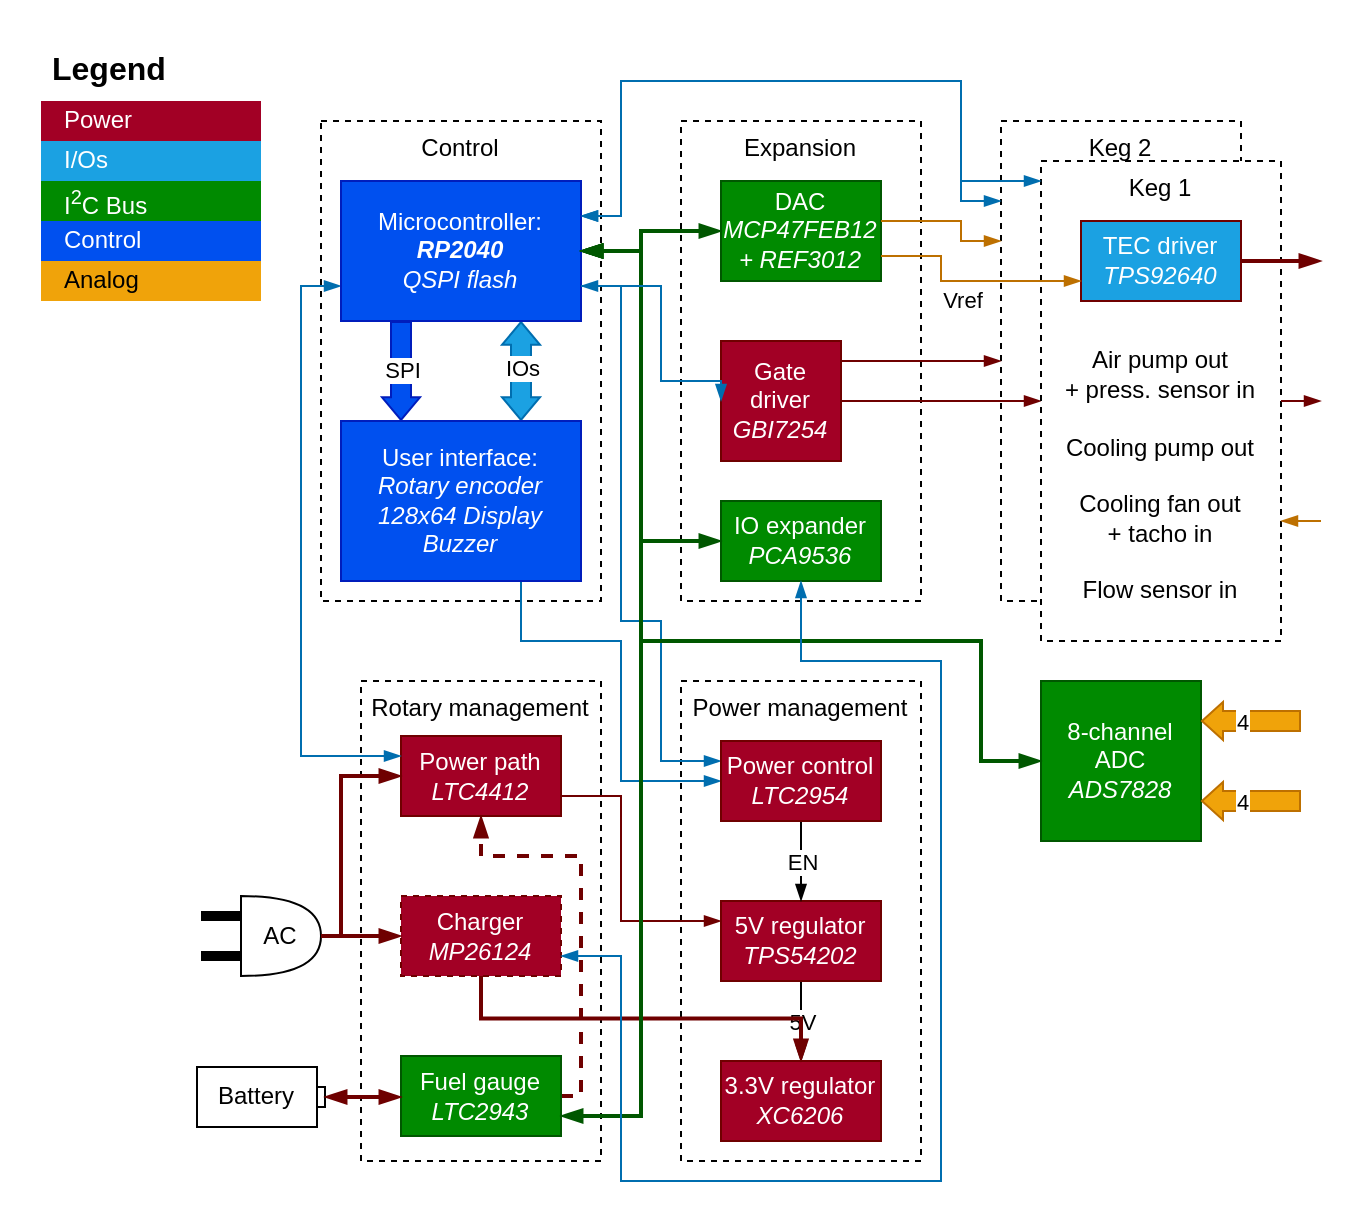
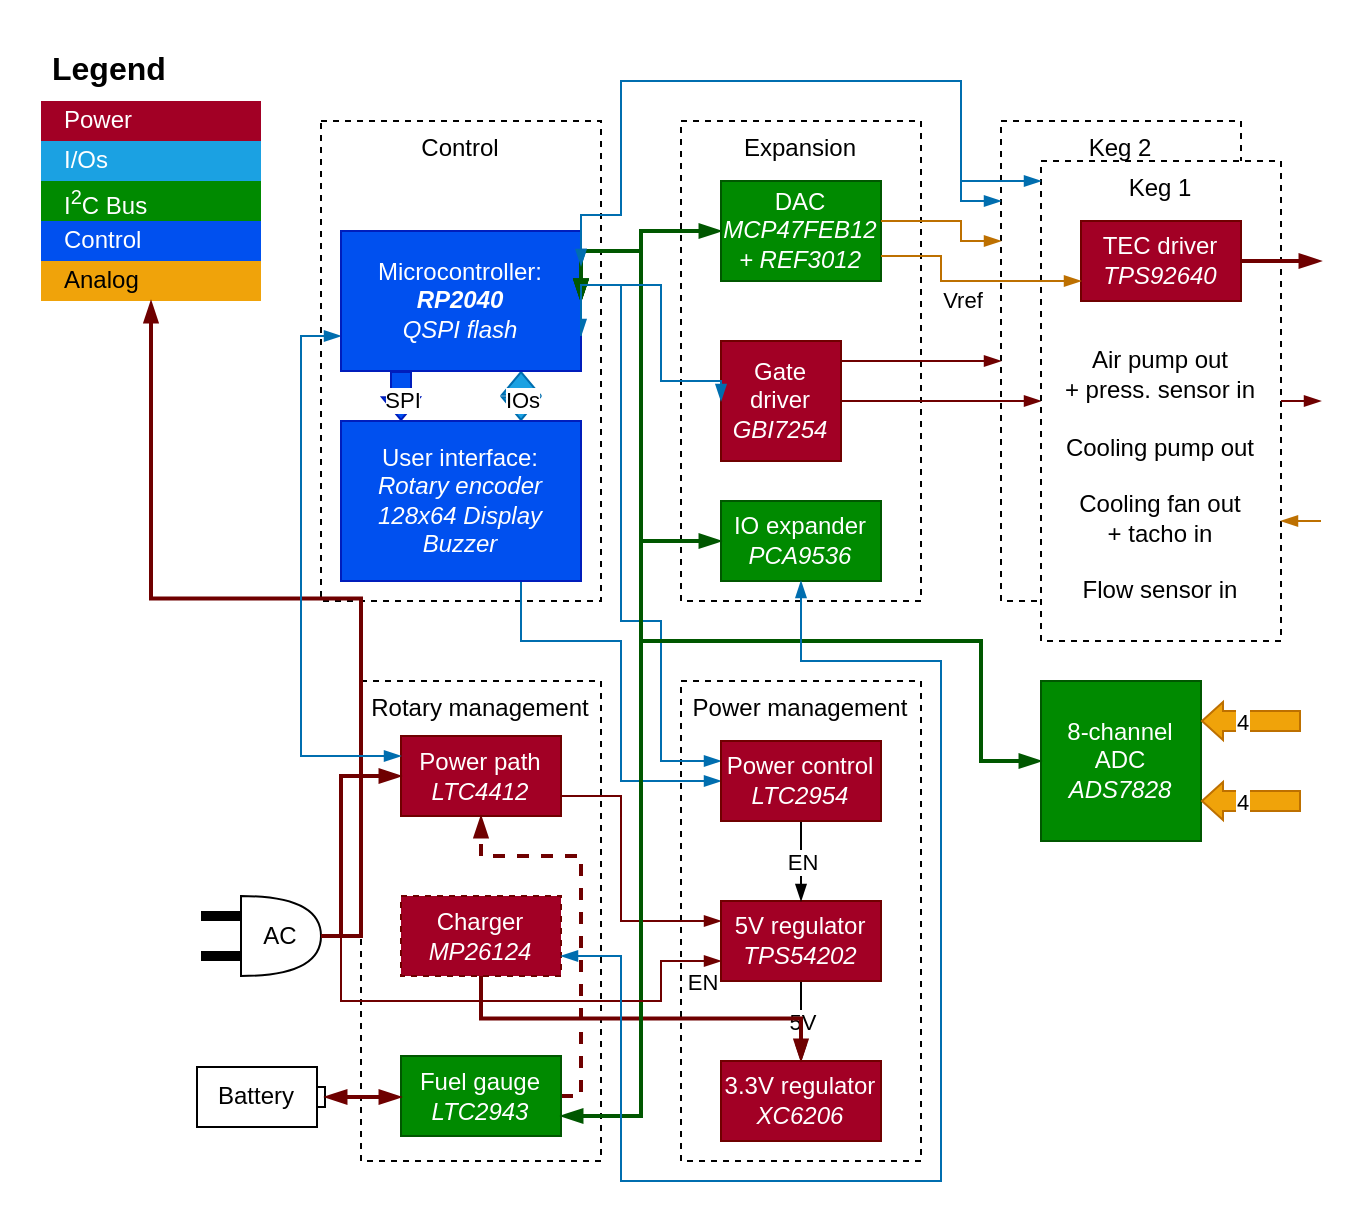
(461, 251) -> (461, 301)
(1161, 261) -> (1161, 261)
(370, 936) -> (286, 599)
none -> (512, 1001)
